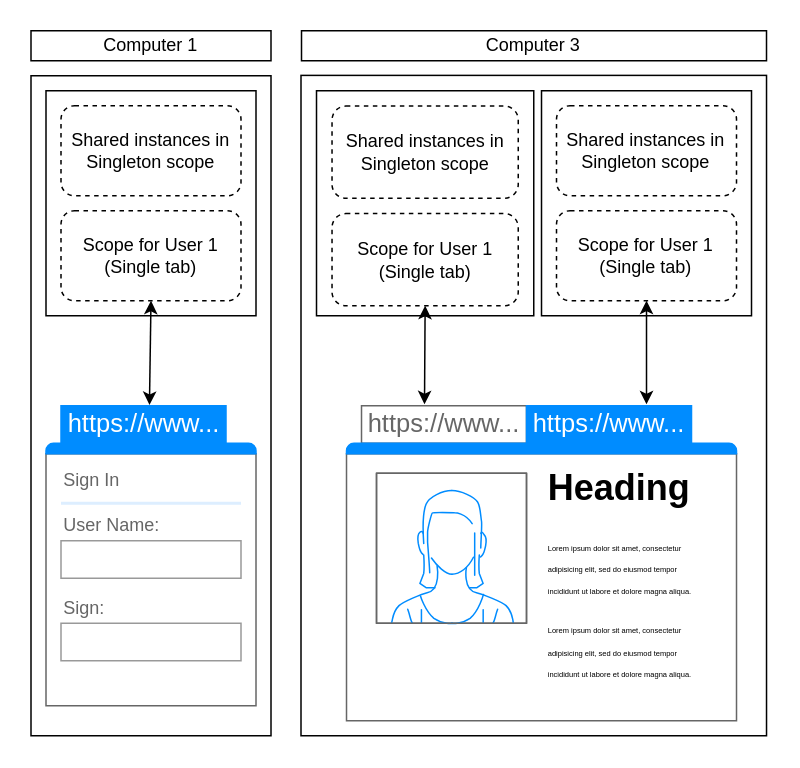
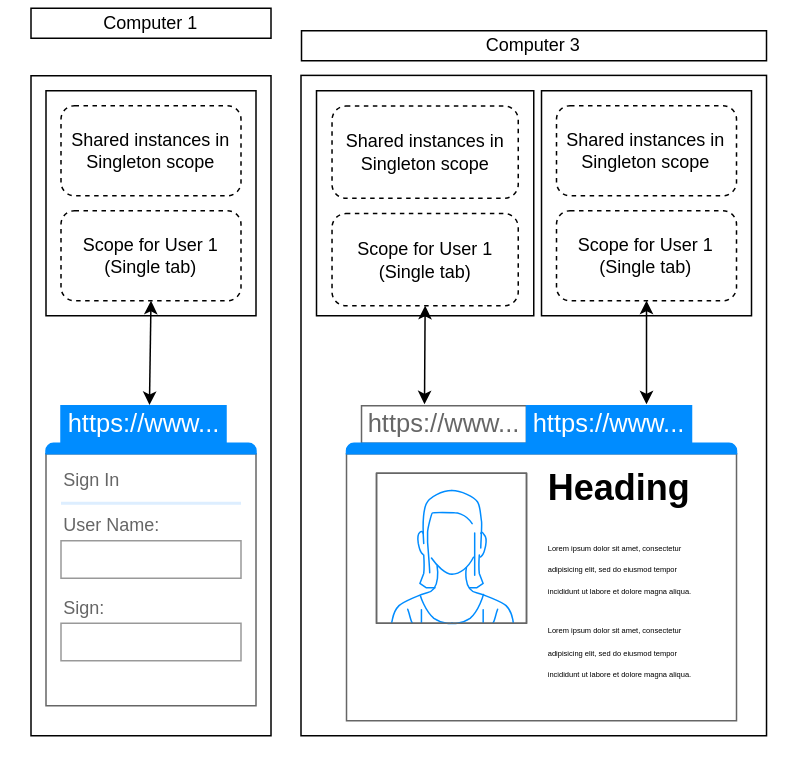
(151, 46) -> (151, 23)
